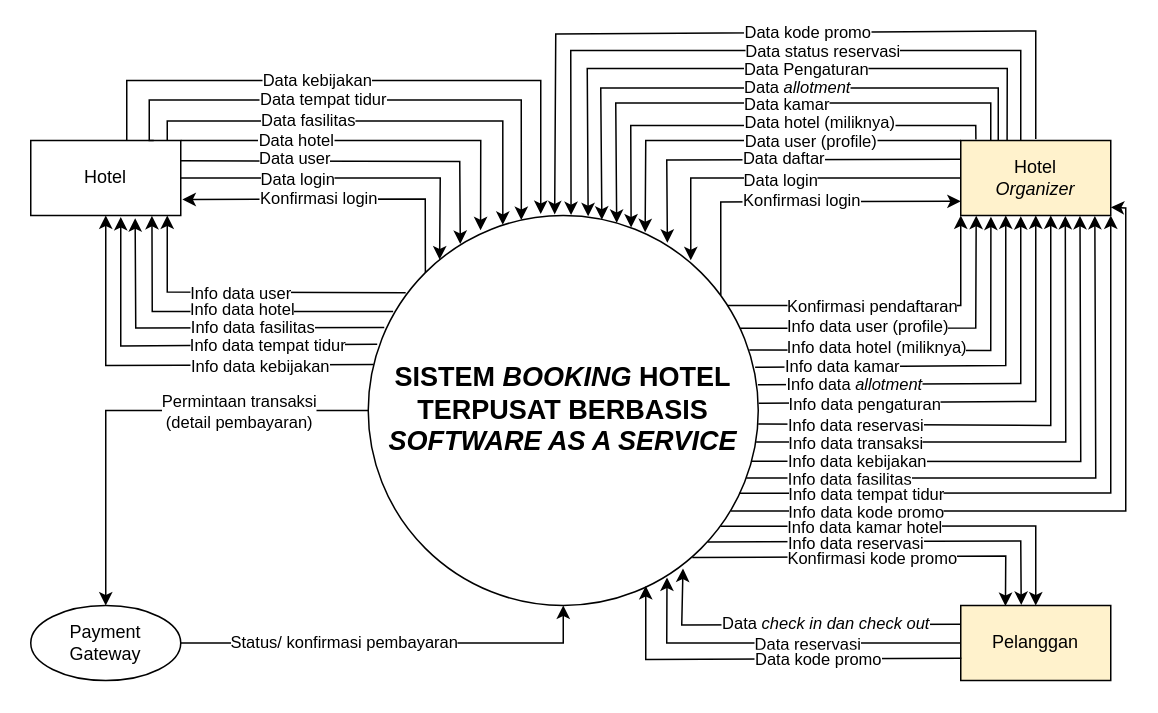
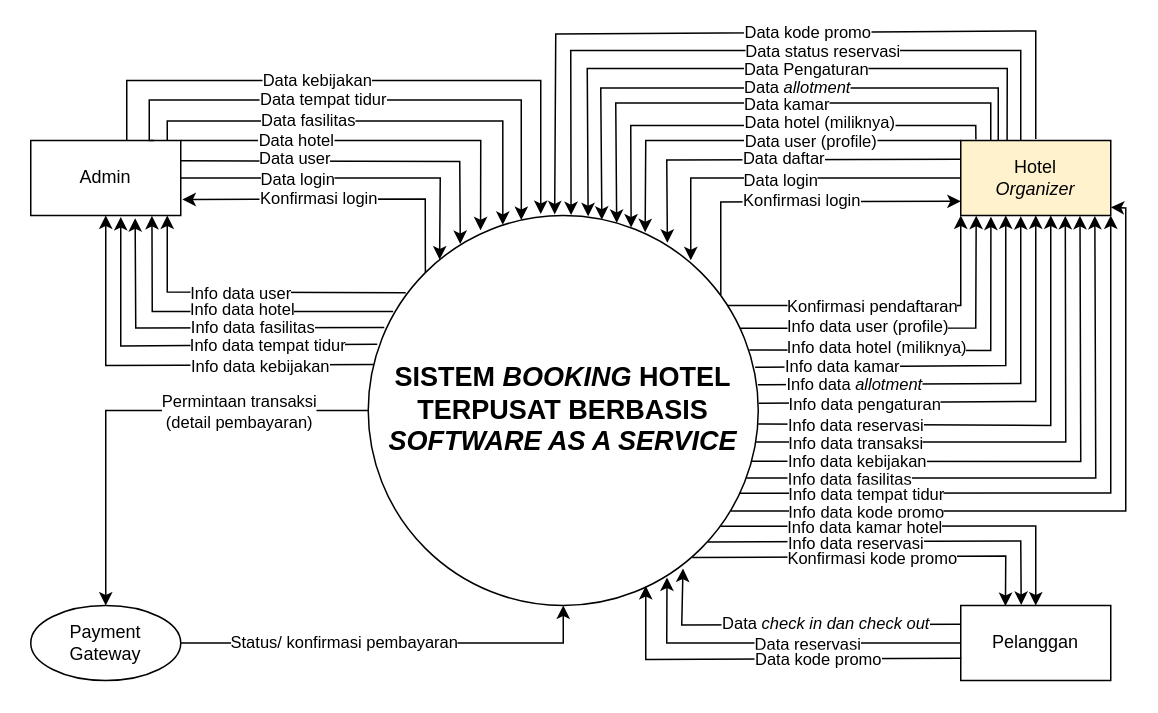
(106, 178) -> (106, 178)
(1036, 643) -> (1036, 643)
